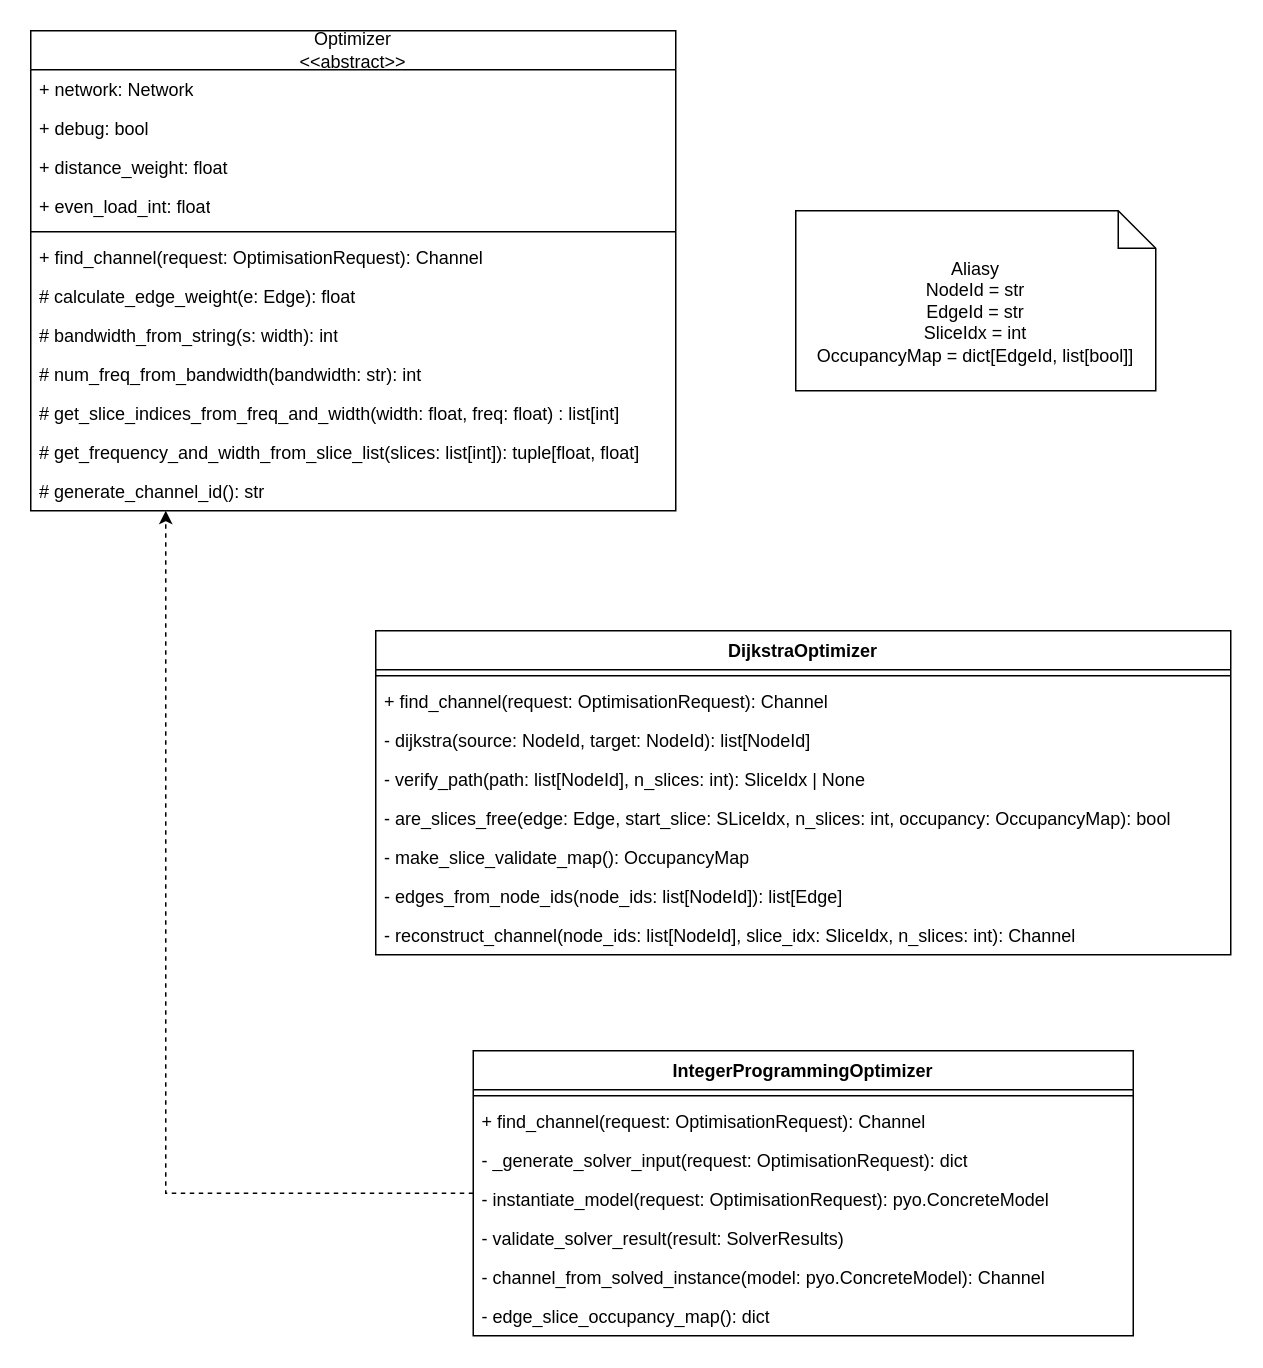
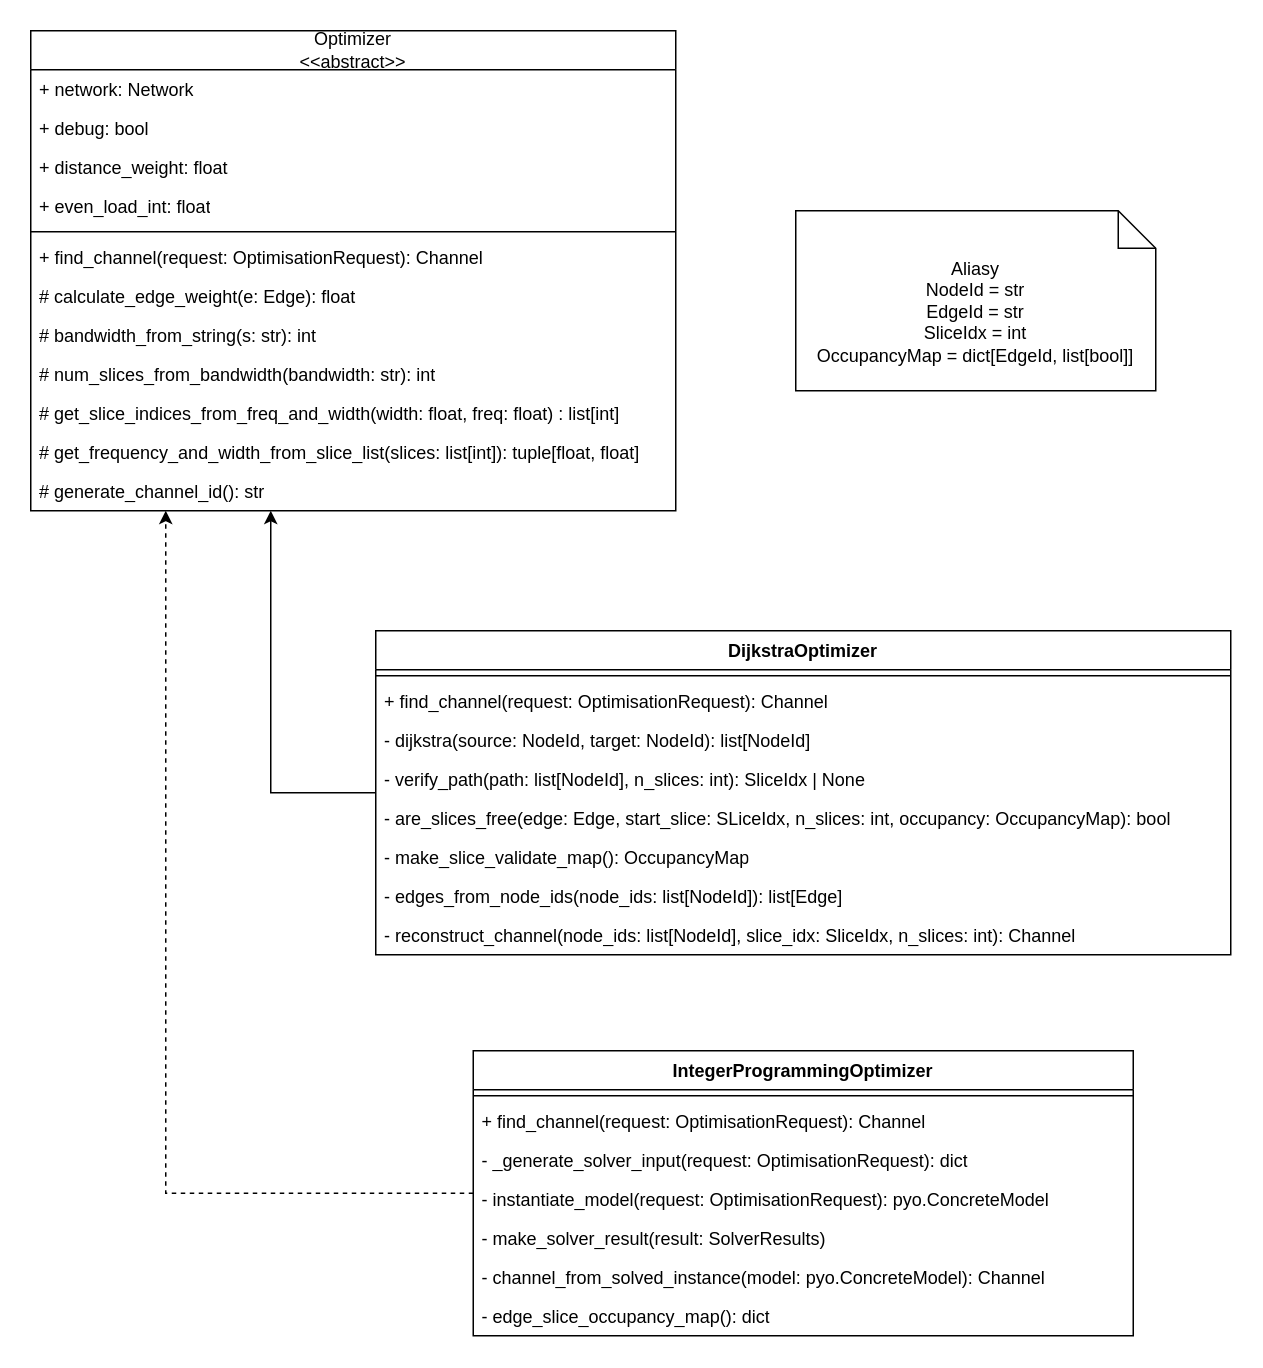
(210, 337) -> (202, 337)
(253, 376) -> (258, 376)
none -> (271, 708)
(696, 1240) -> (680, 1240)
